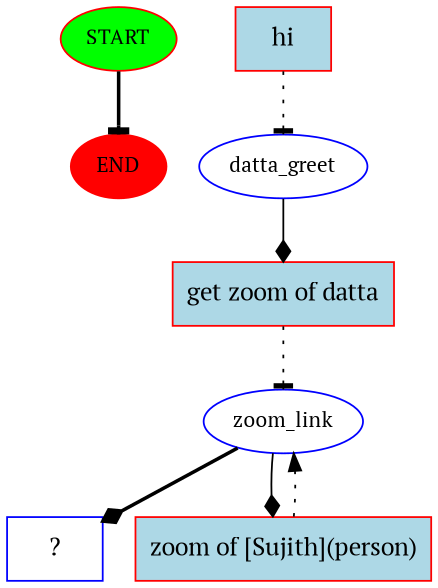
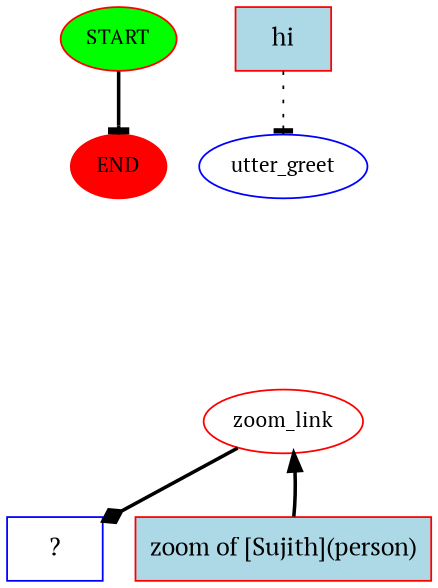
(283, 166) -> (283, 166)
(283, 294) -> none
(283, 421) -> (283, 421)
(272, 474) -> none
(295, 494) -> (295, 494)
